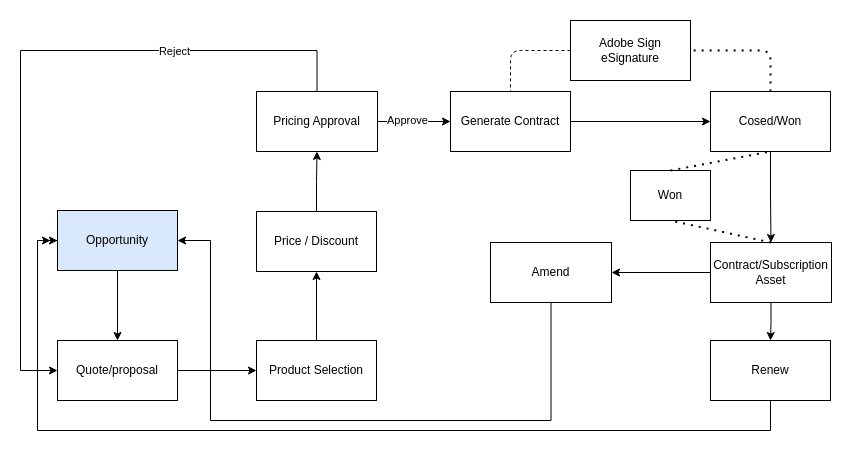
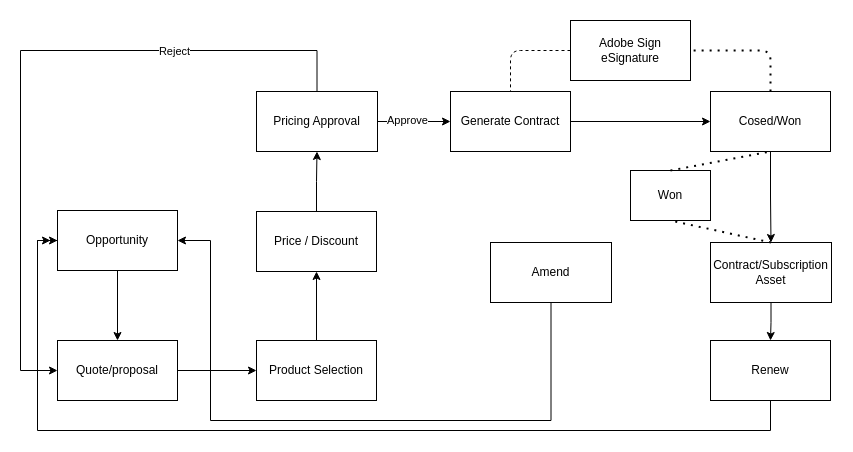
(118, 241) -> (118, 241)
(664, 273) -> none
